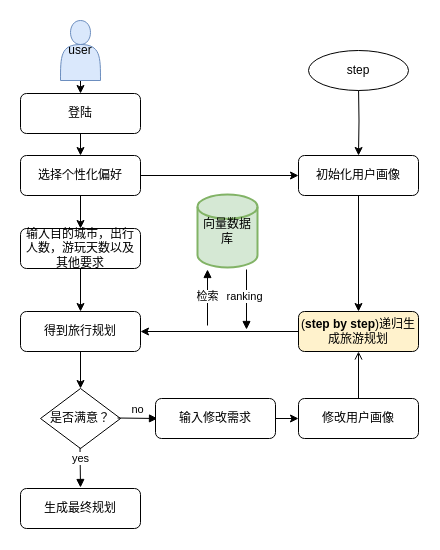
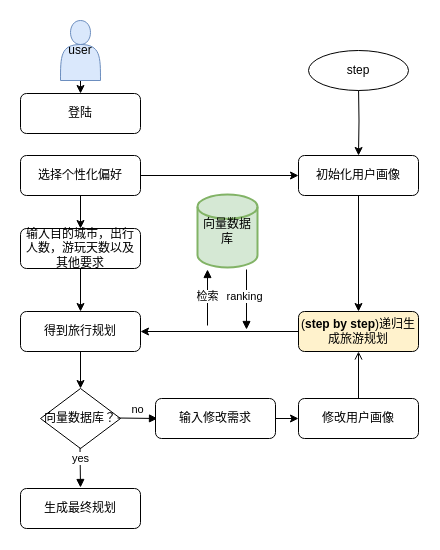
(81, 141) -> none
(81, 419) -> (81, 419)
